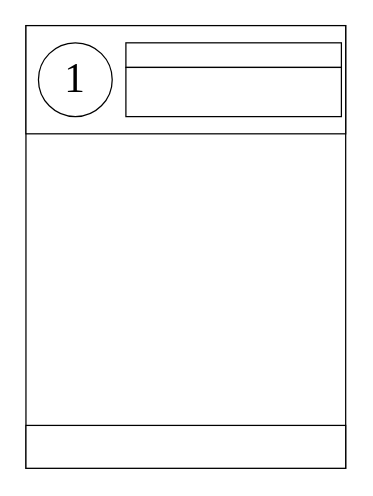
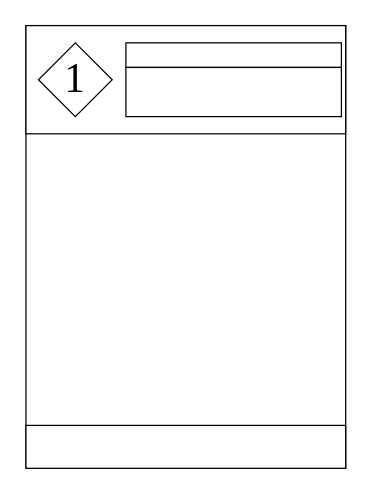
(75, 80) -> (75, 80)
